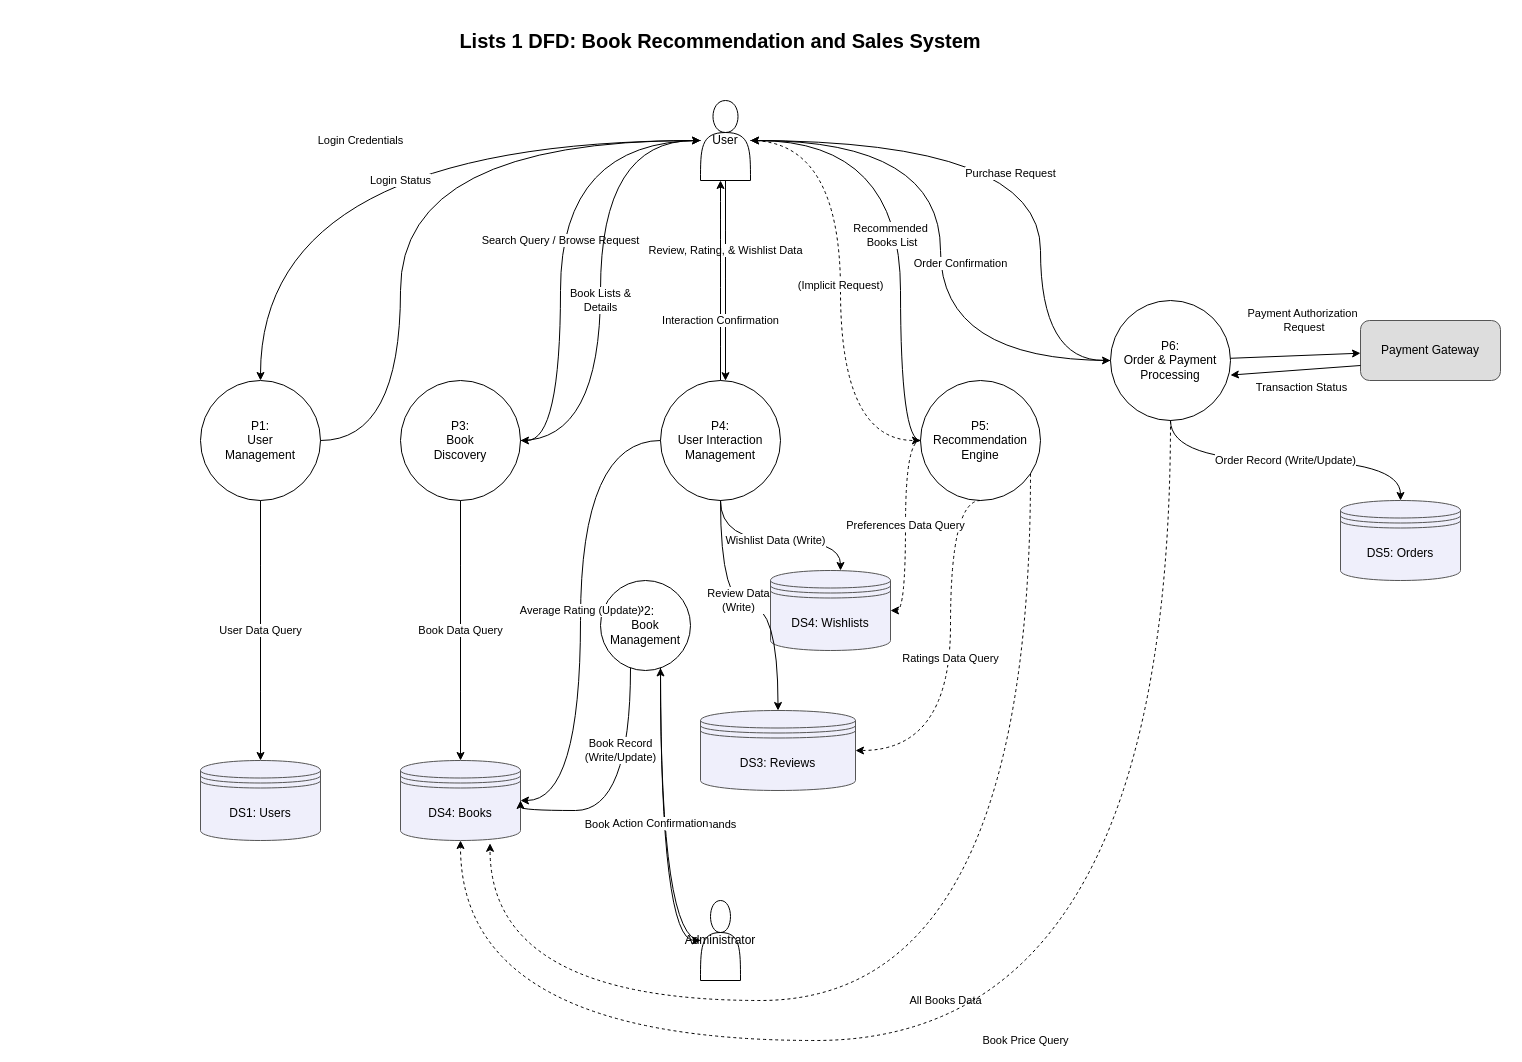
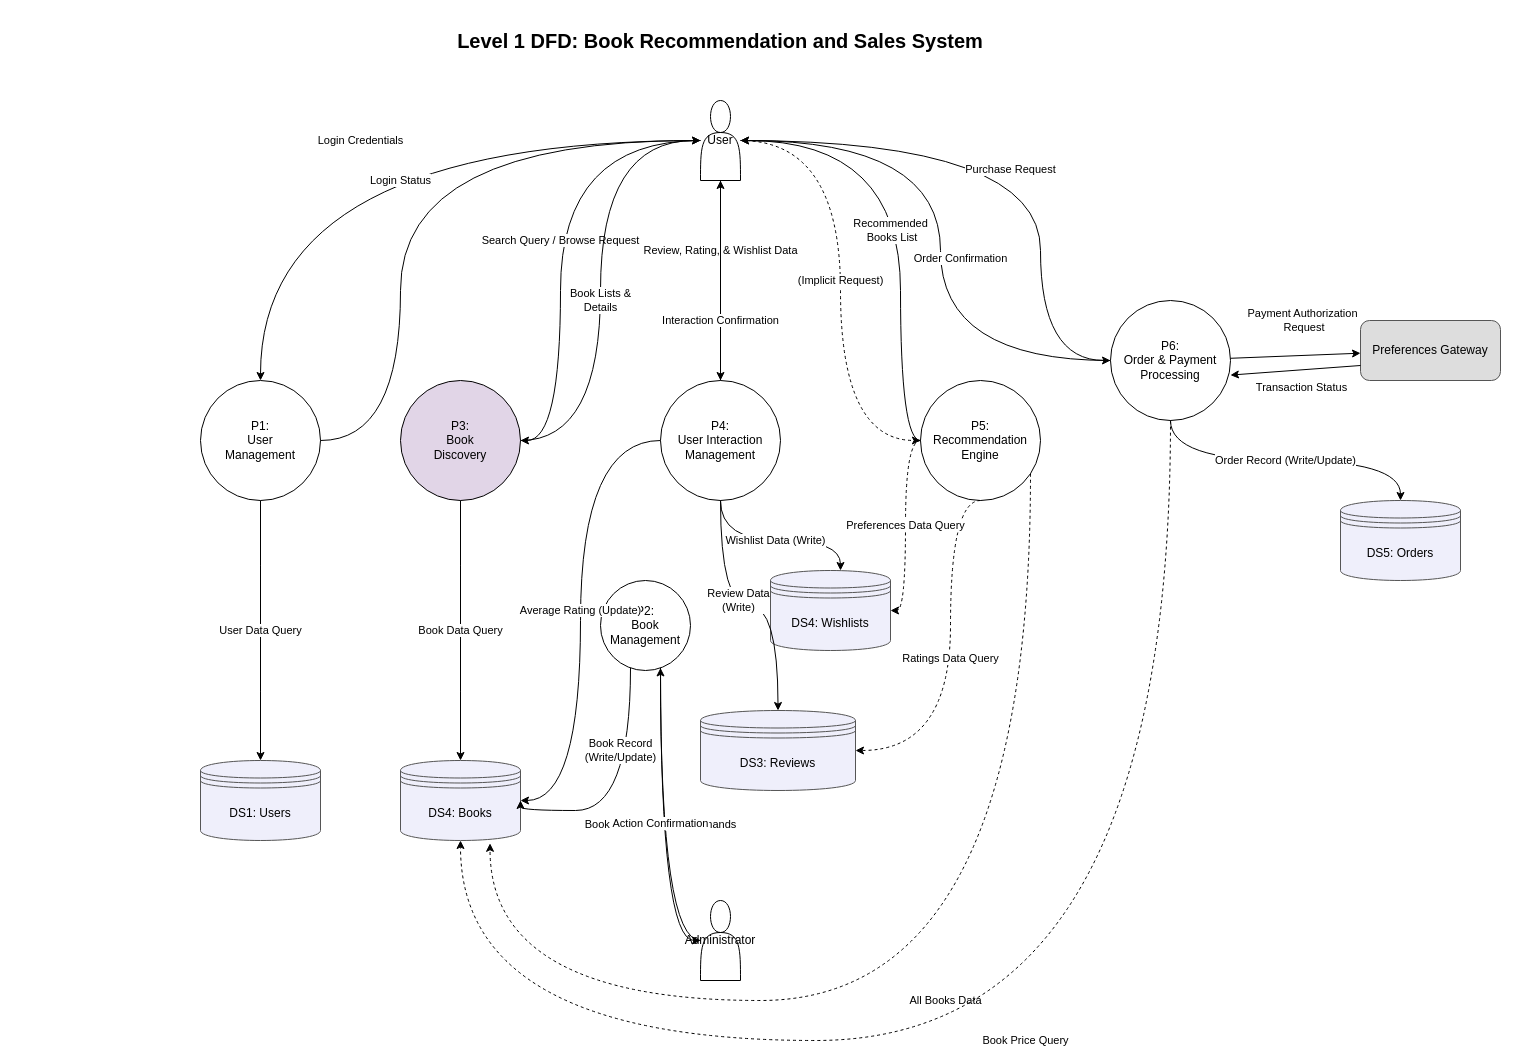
(721, 41) -> (721, 41)
(726, 141) -> (721, 141)
(1431, 351) -> (1431, 351)
(461, 441) -> (461, 441)
